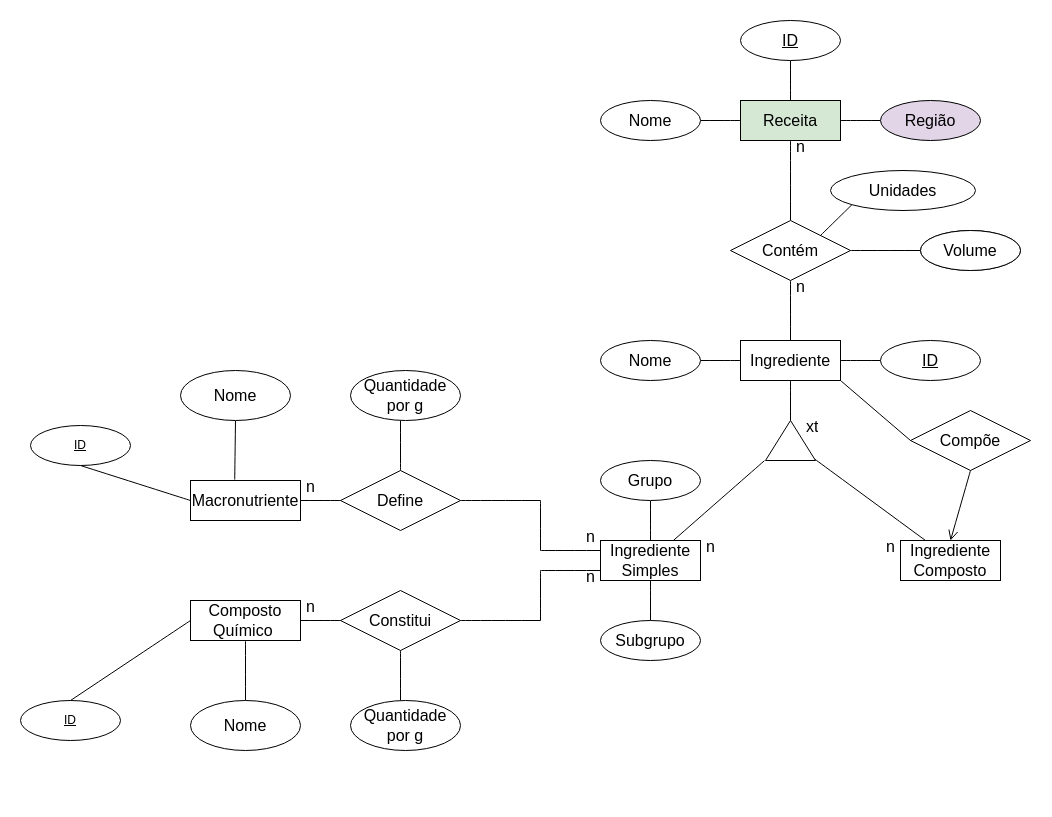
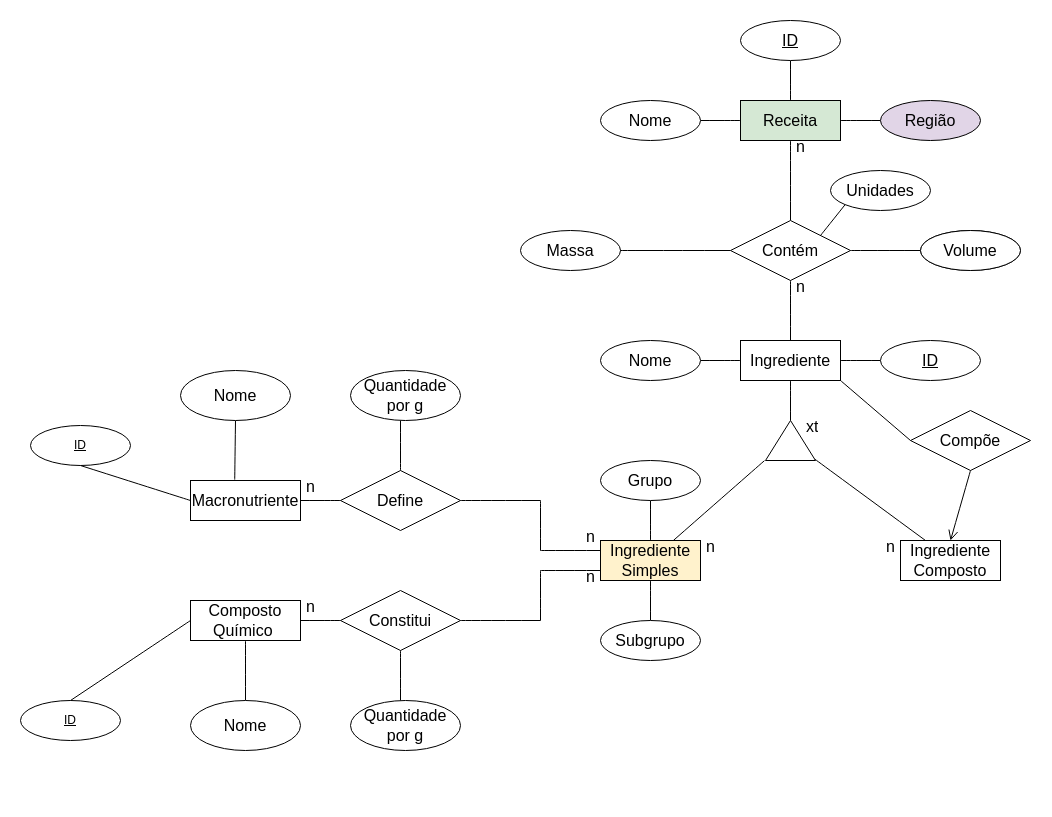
(903, 191) -> (881, 191)
none -> (571, 251)
none -> (675, 251)
(651, 561) -> (651, 561)
